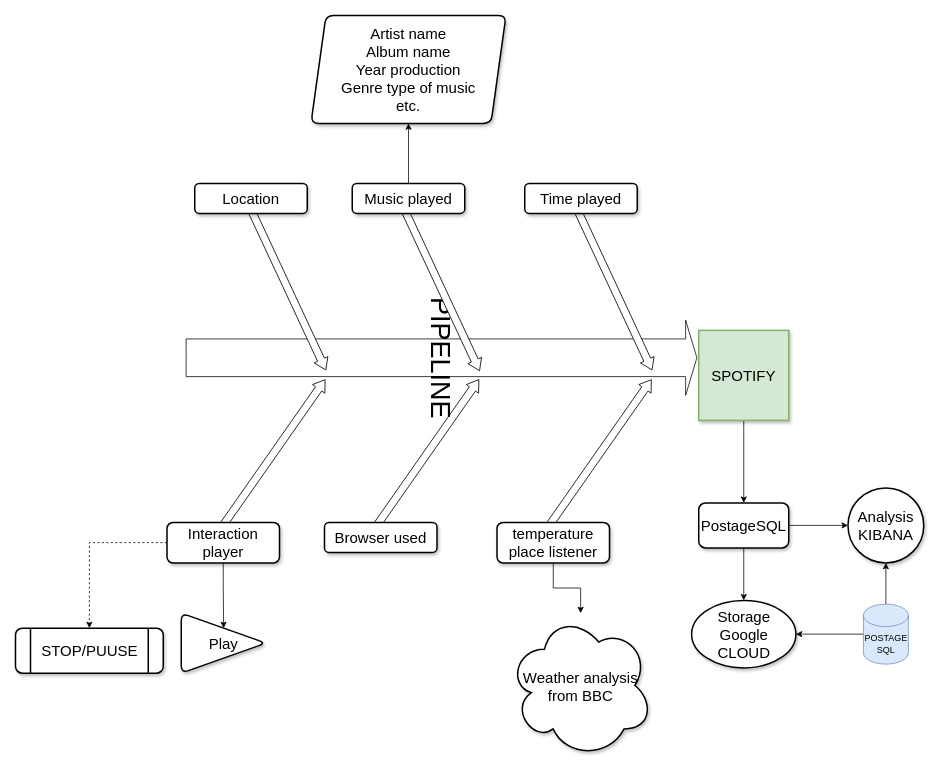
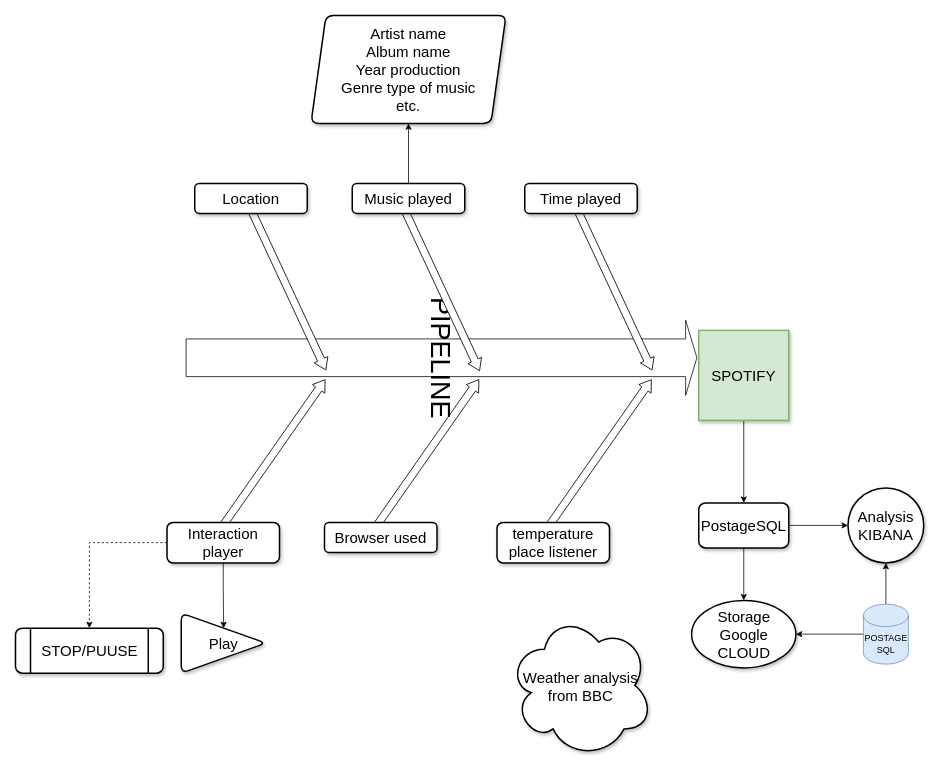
(553, 577) -> none
